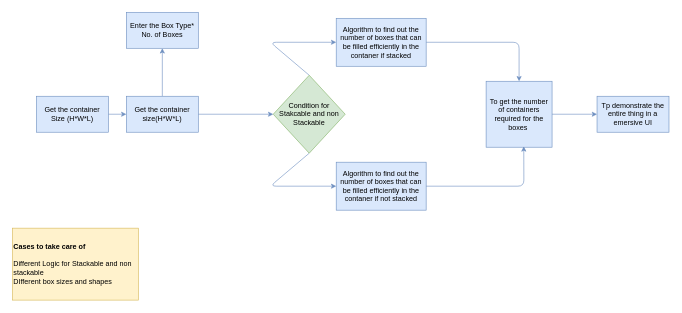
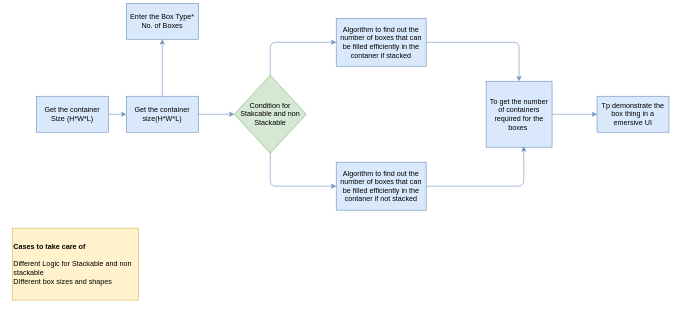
(162, 30) -> (162, 21)
(309, 114) -> (270, 114)
(633, 114) -> (633, 114)
